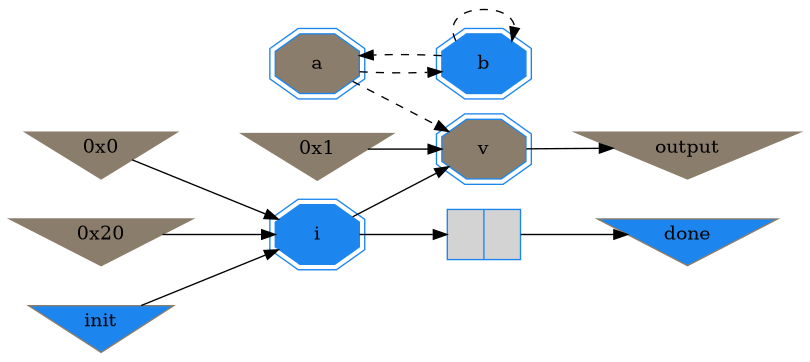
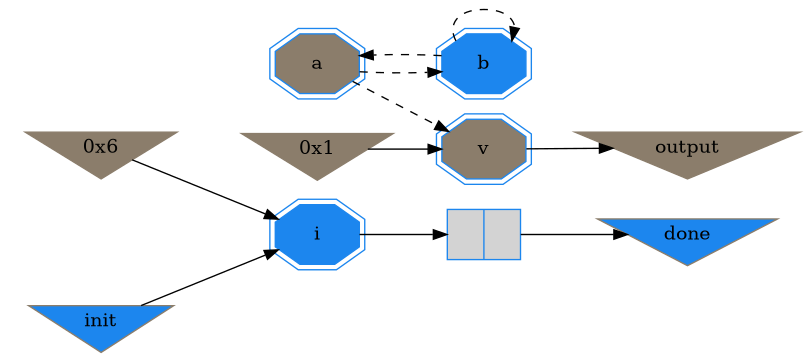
(101, 148) -> (101, 148)
(395, 195) -> none
(101, 235) -> none
